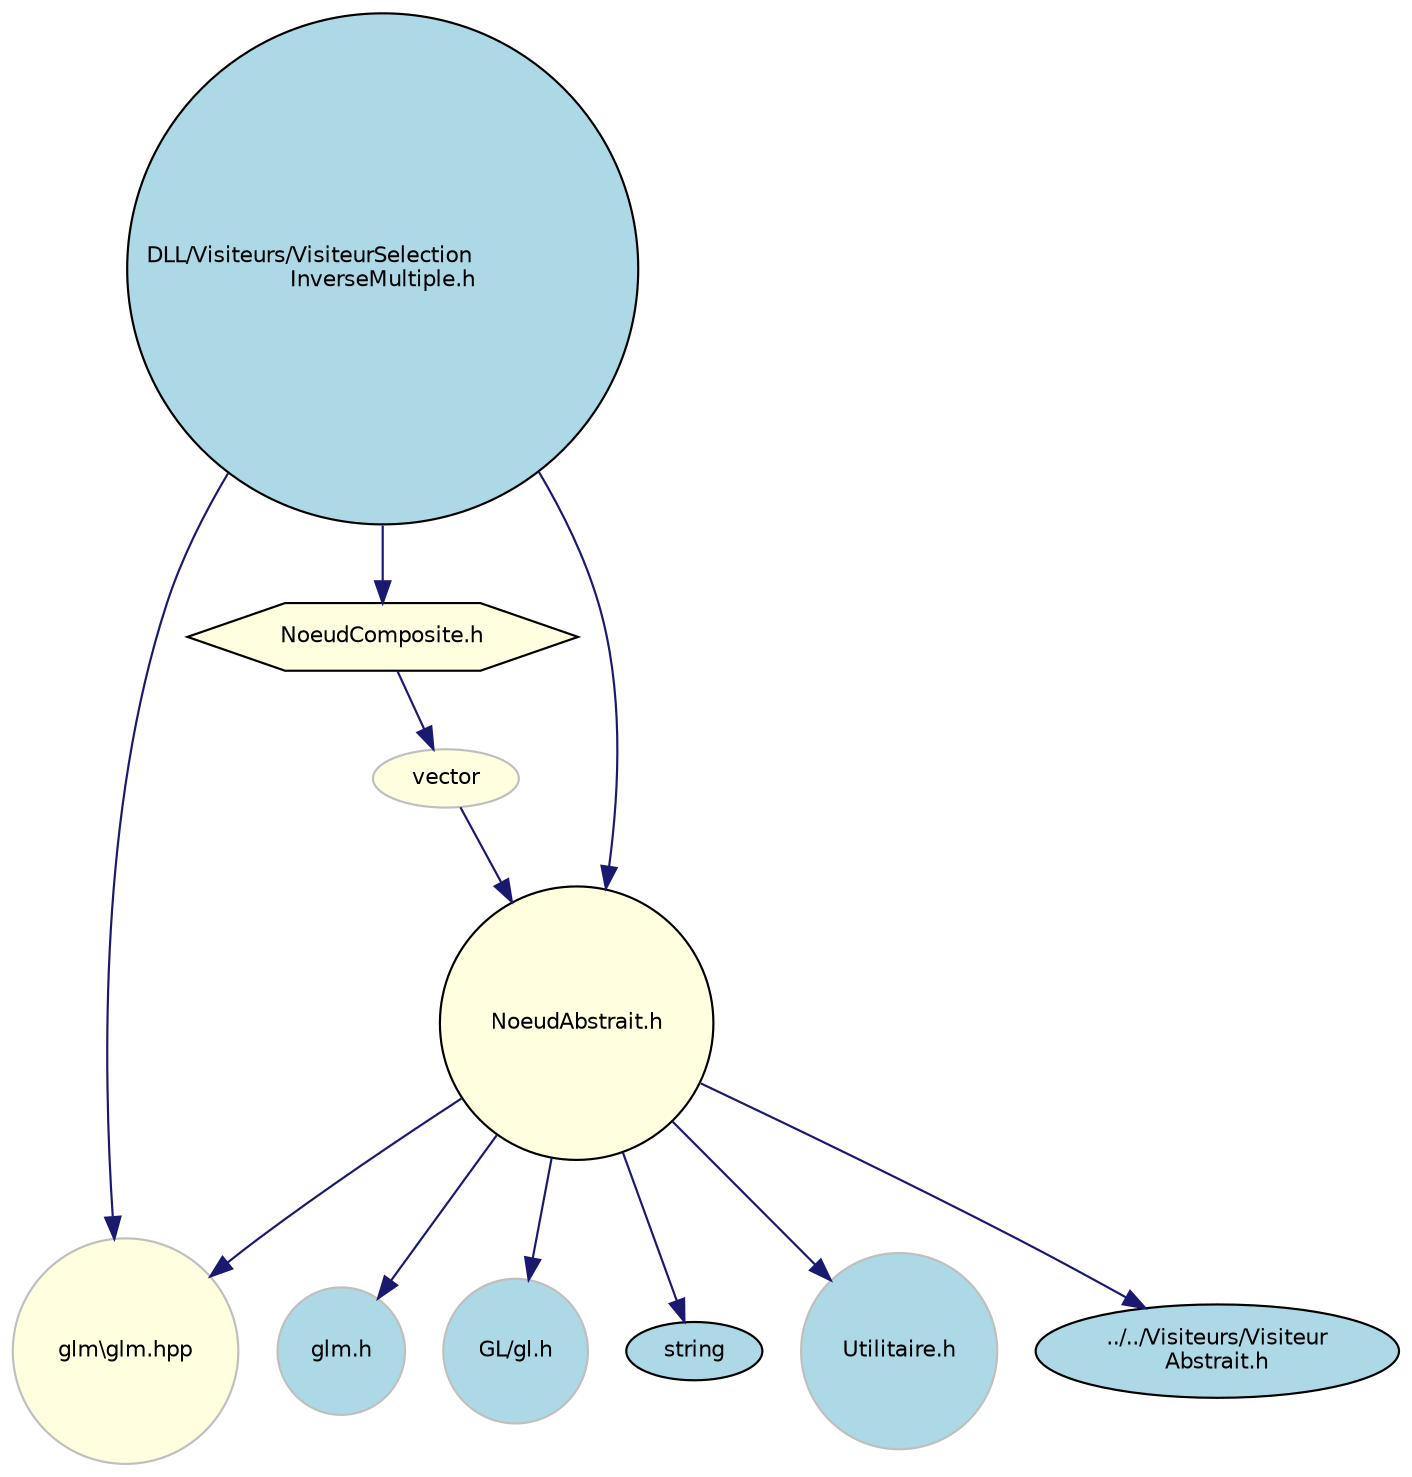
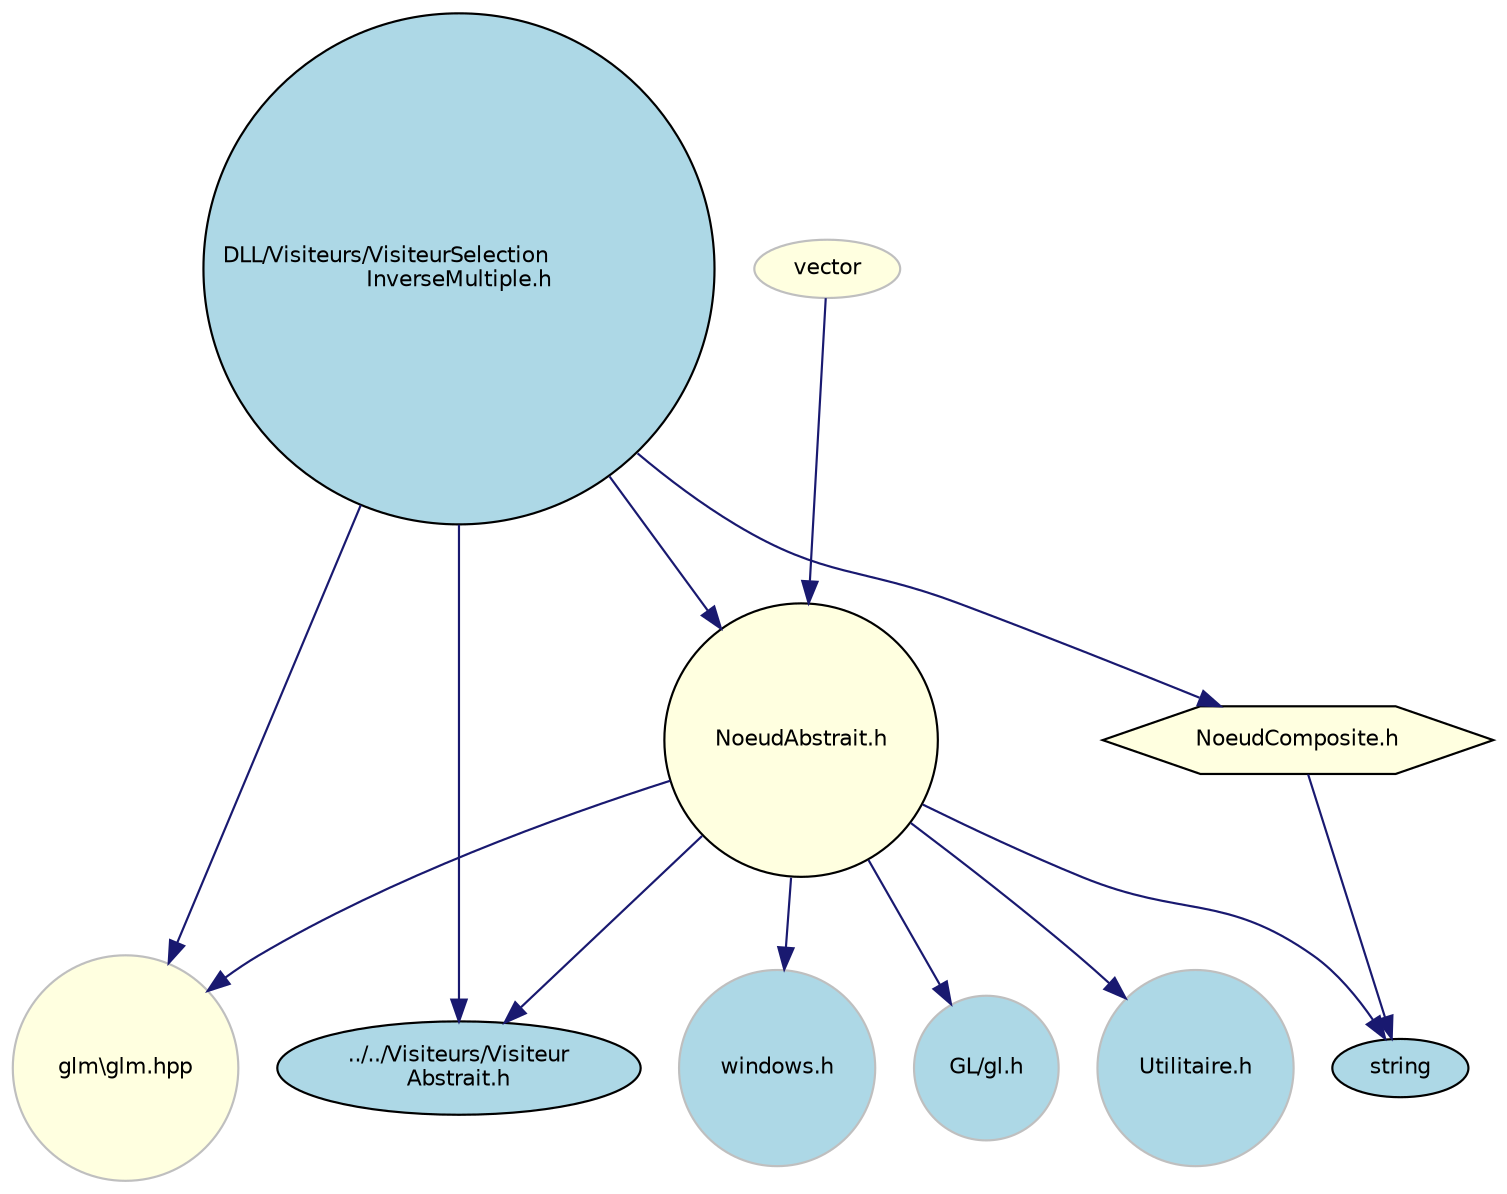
(411, 700) -> (1347, 896)
none -> (459, 762)
(341, 1351) -> (777, 1068)
